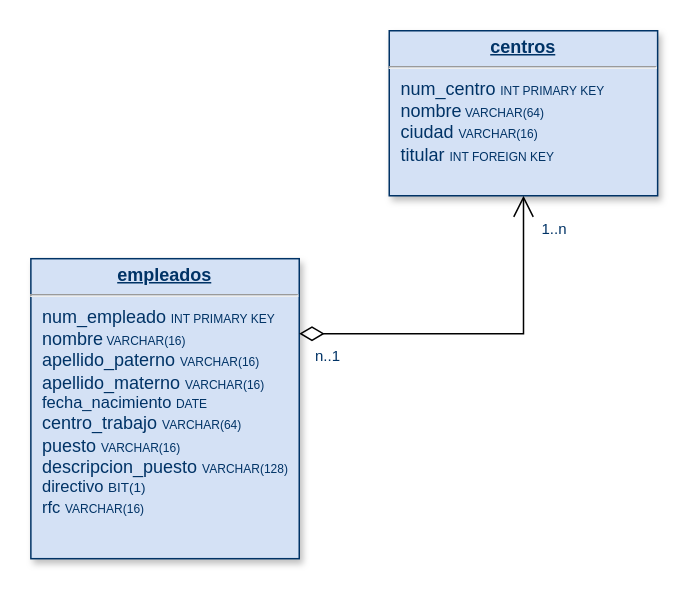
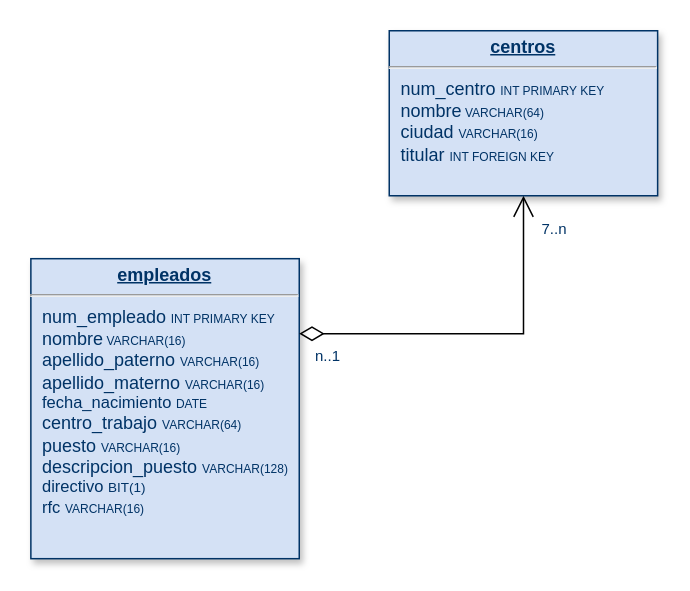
(554, 229) -> (554, 229)
